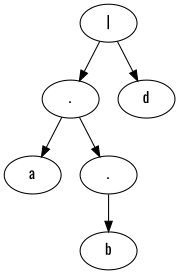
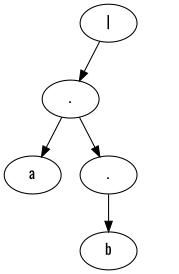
(147, 99) -> none
